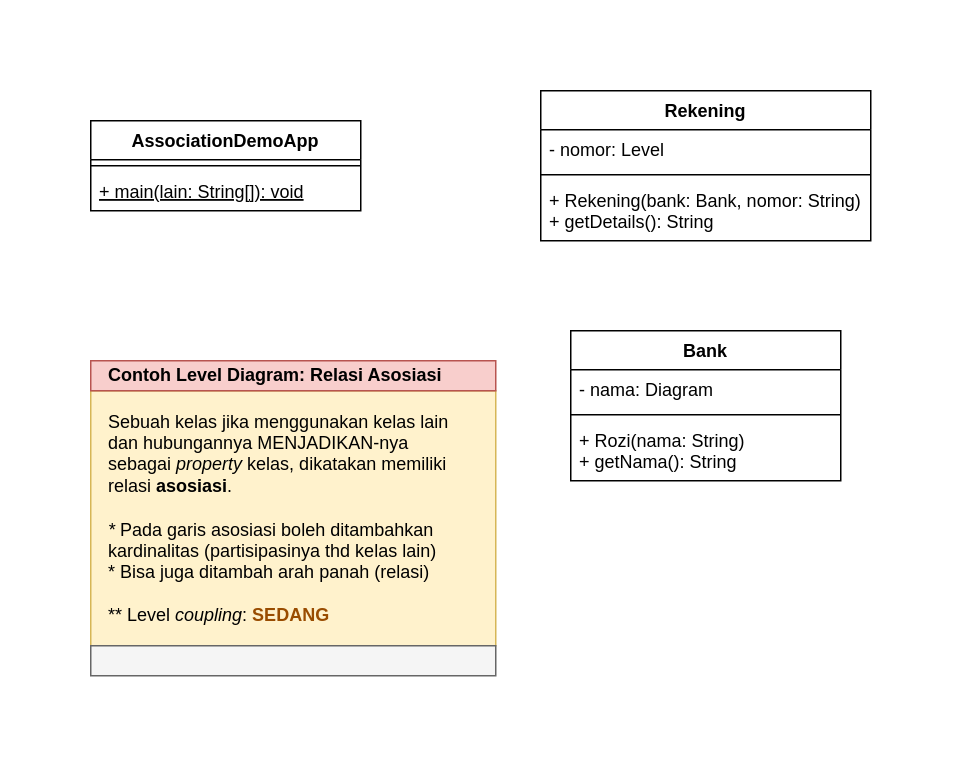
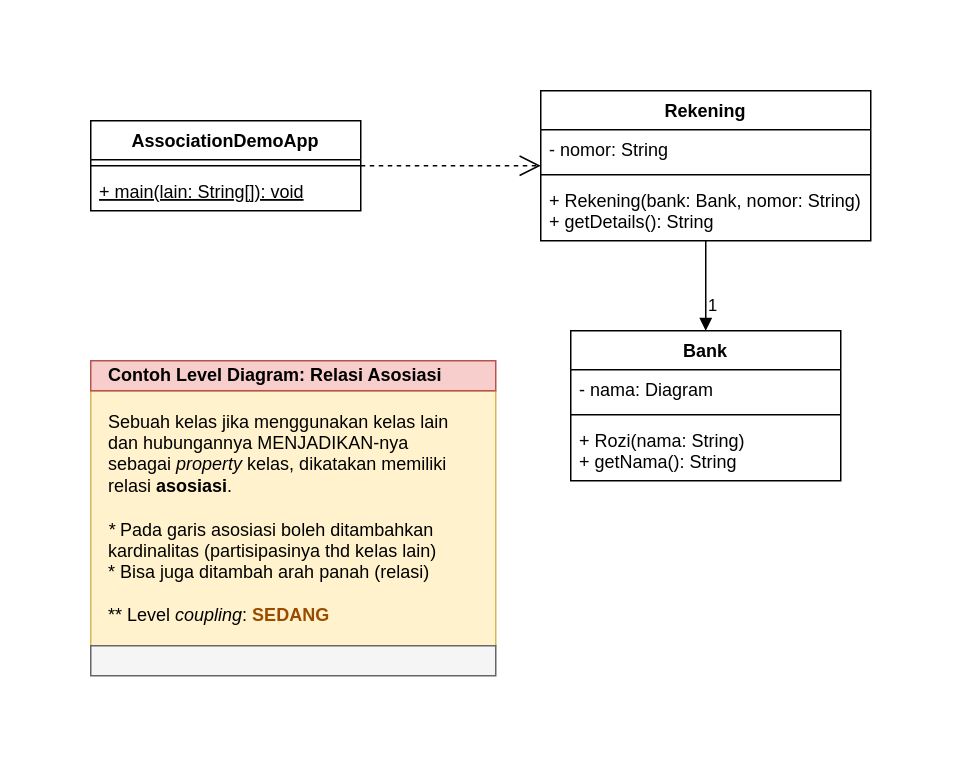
(610, 150) -> (615, 150)
none -> (449, 166)
none -> (706, 280)
